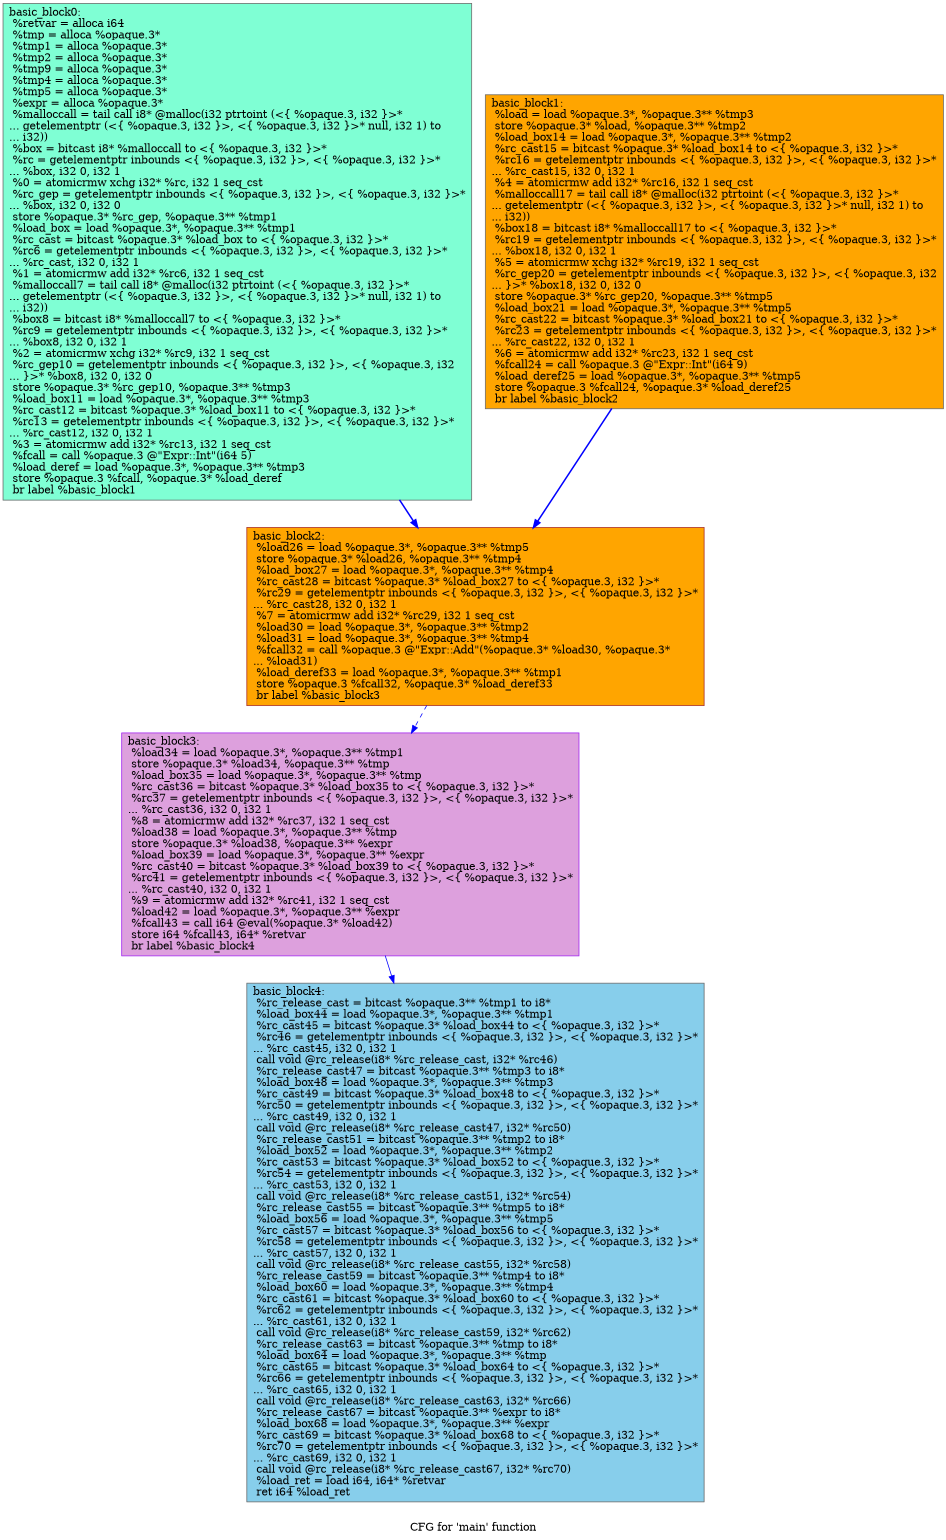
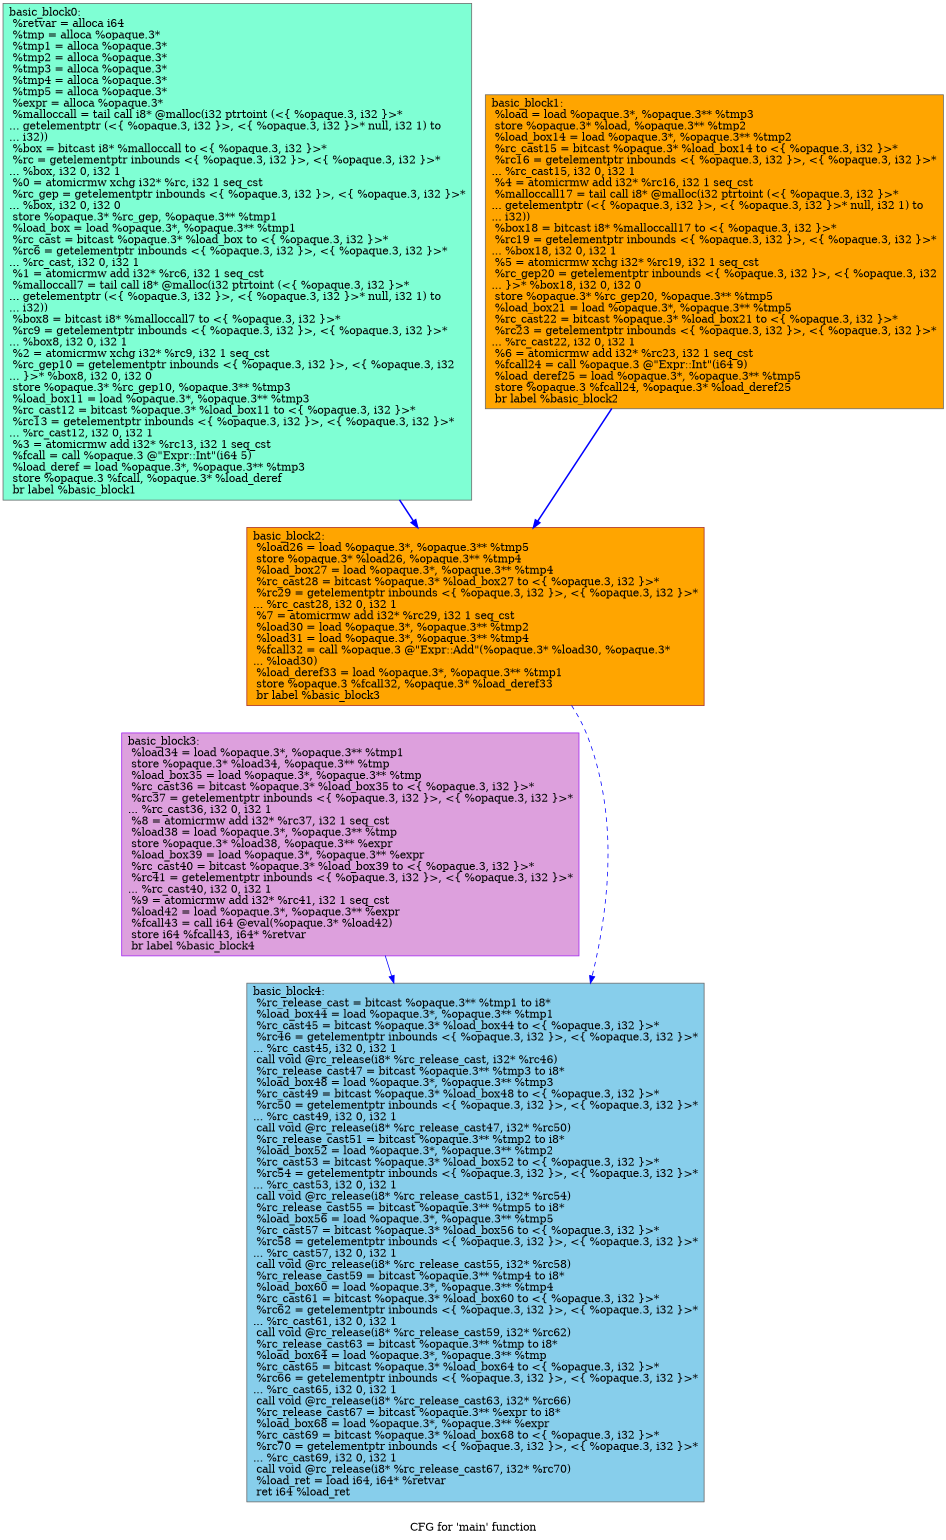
(88, 69) -> (88, 69)
(285, 662) -> (285, 662)
(421, 716) -> (607, 838)
